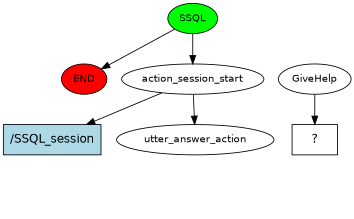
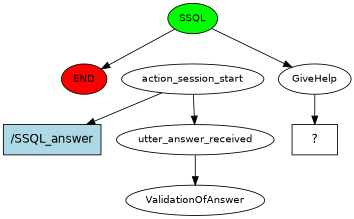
(193, 45) -> (248, 46)
(52, 140) -> (52, 140)
(195, 140) -> (195, 140)
none -> (195, 200)
